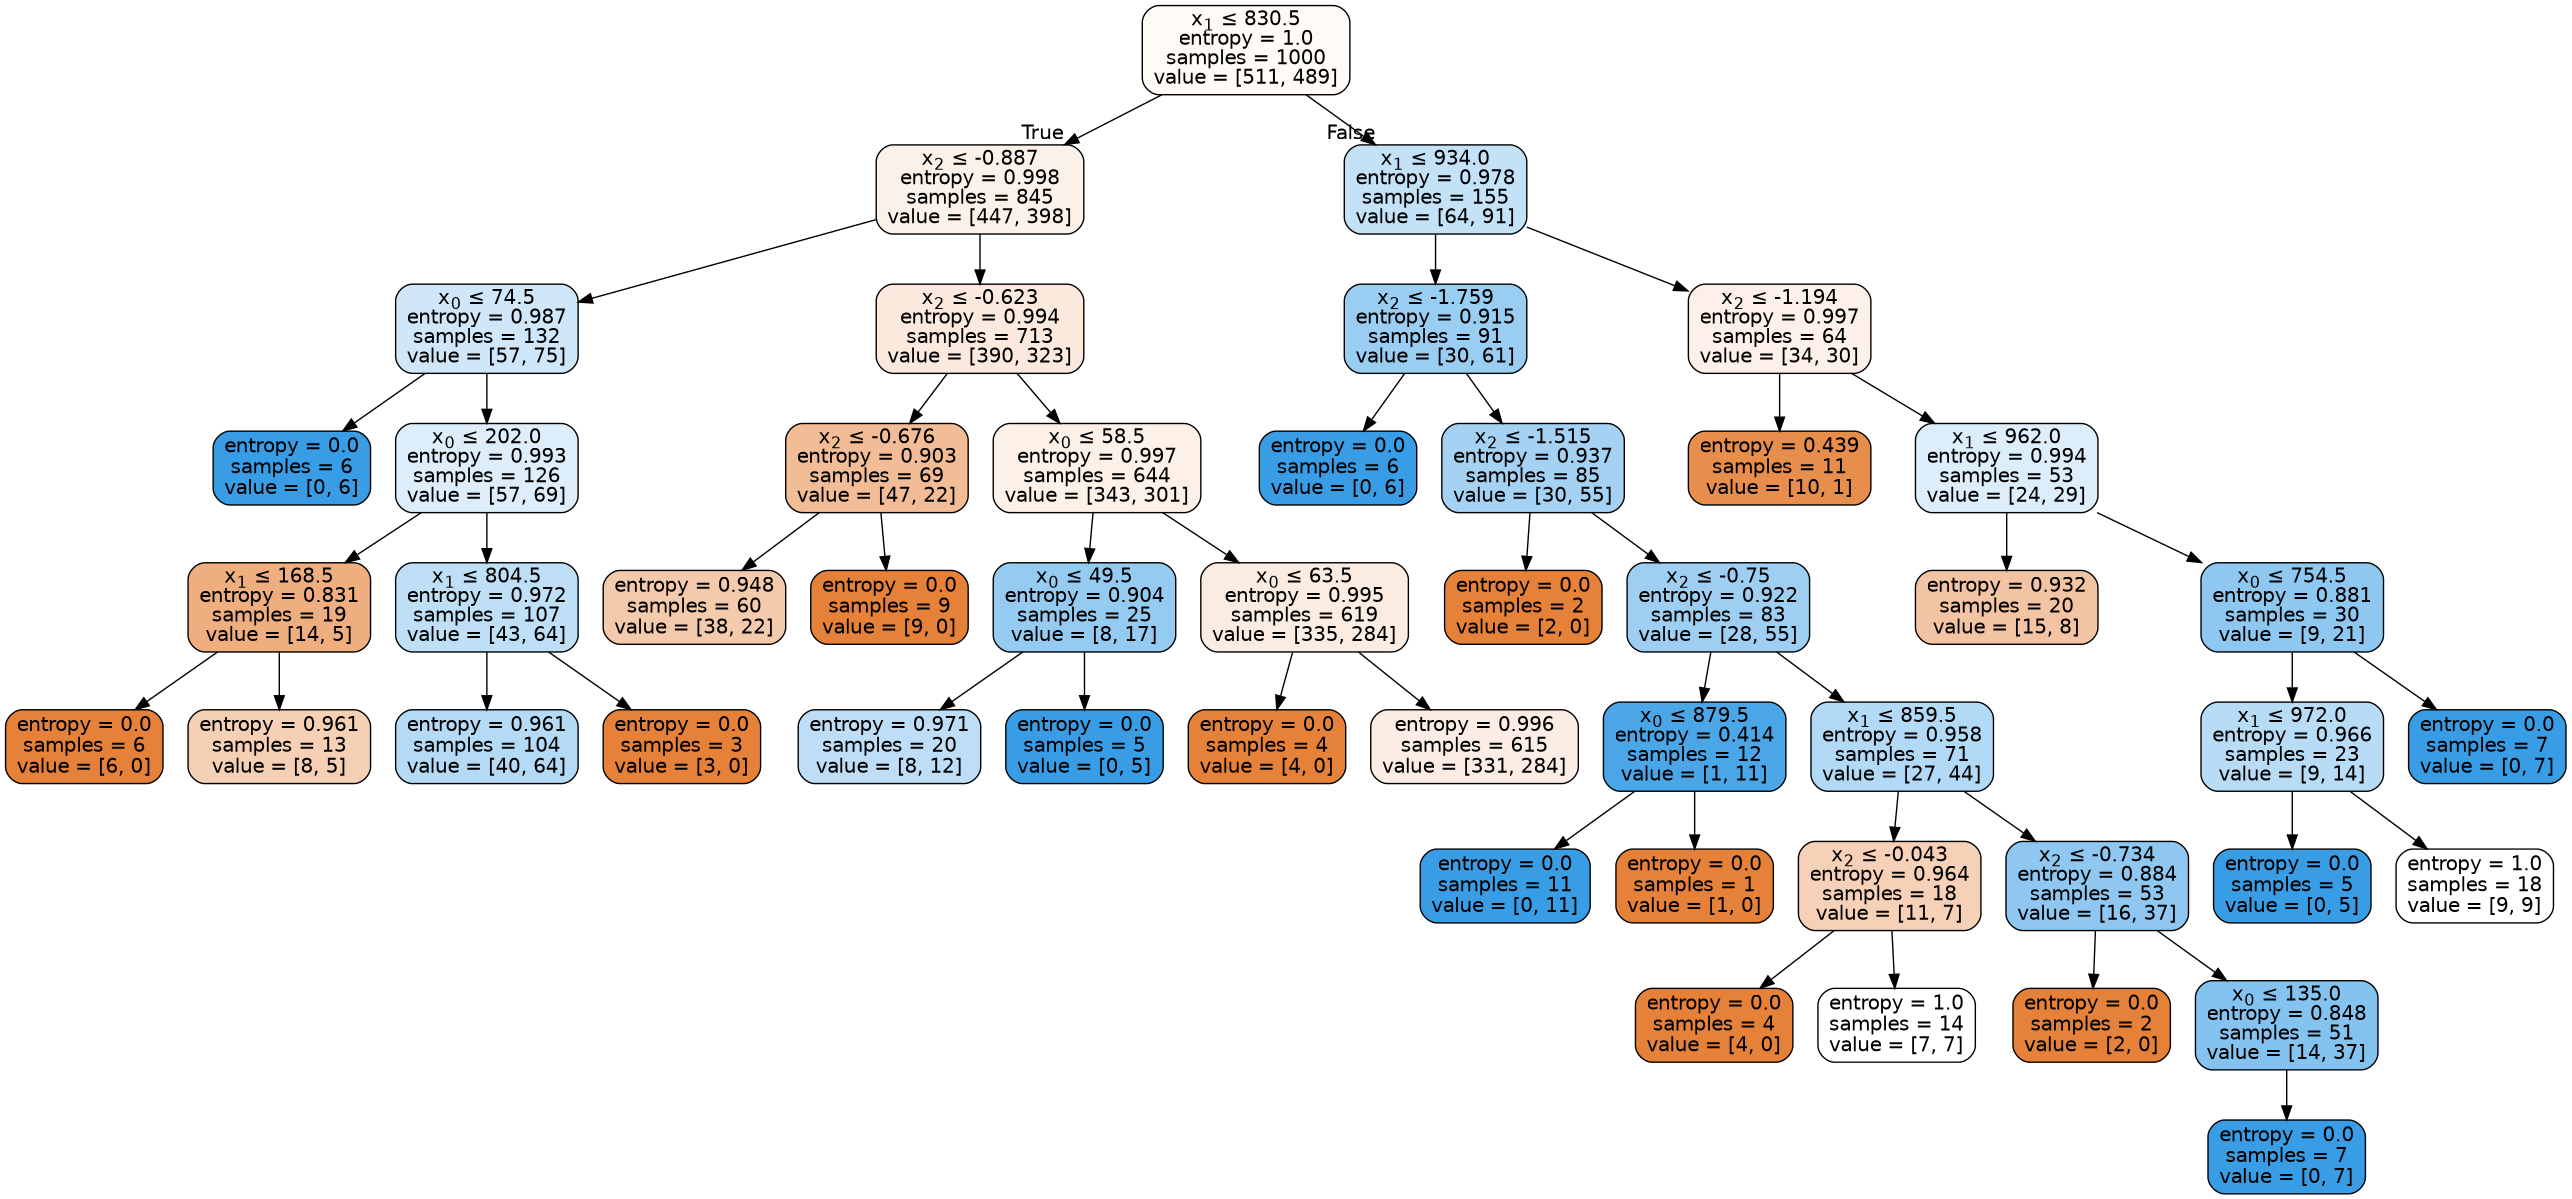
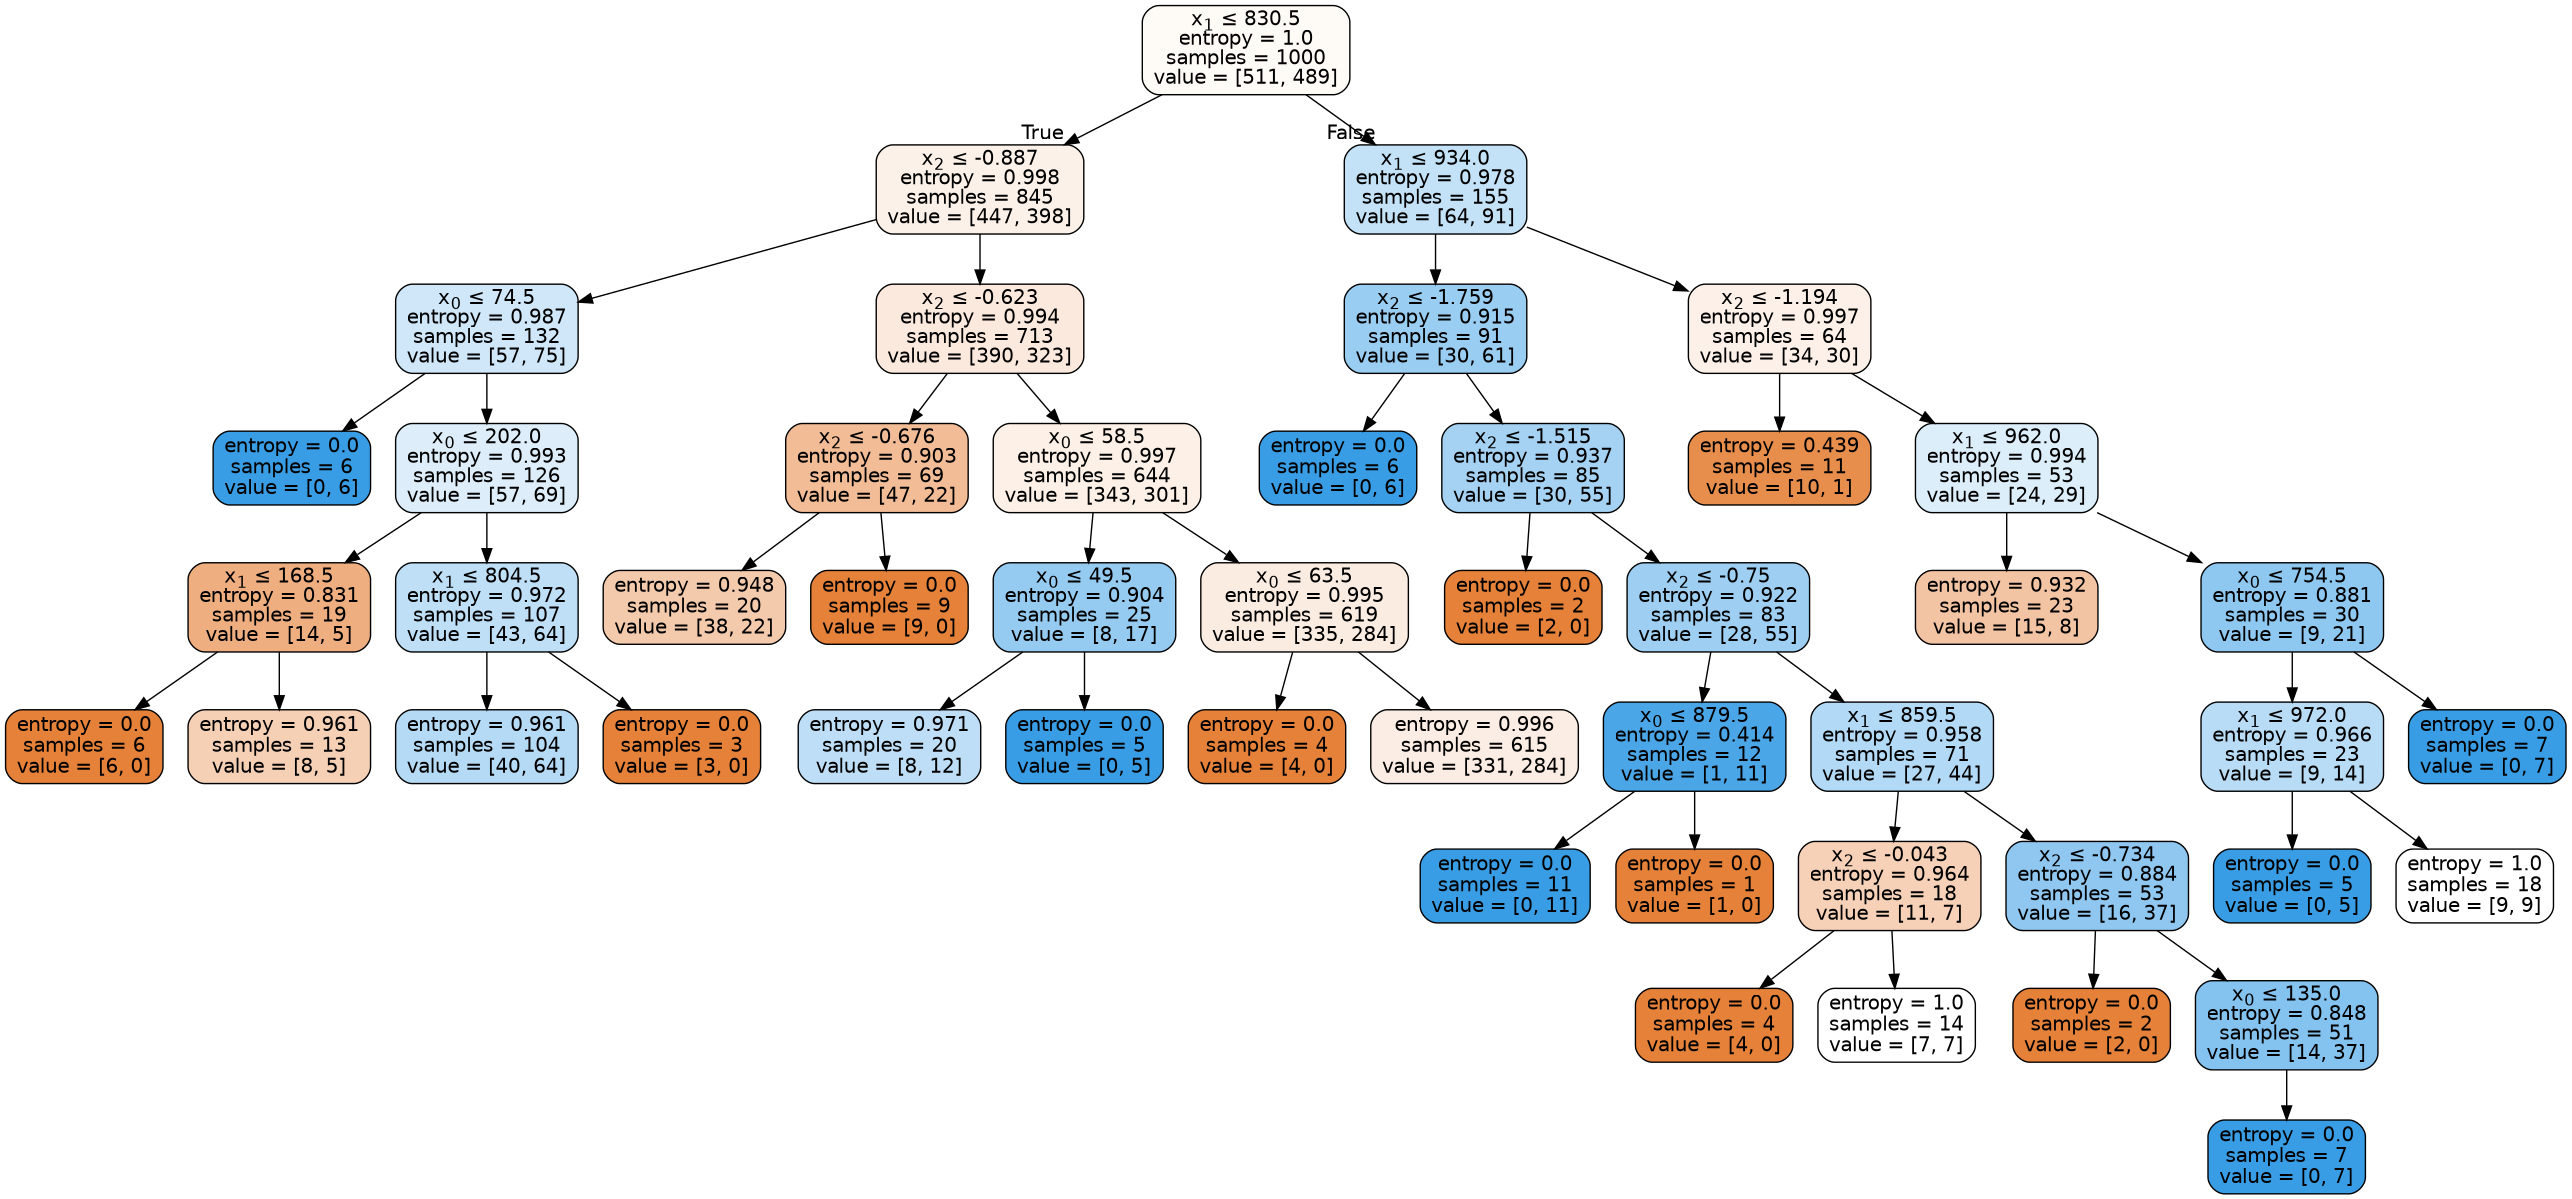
(694, 607) -> (694, 607)
(2007, 607) -> (2007, 607)
